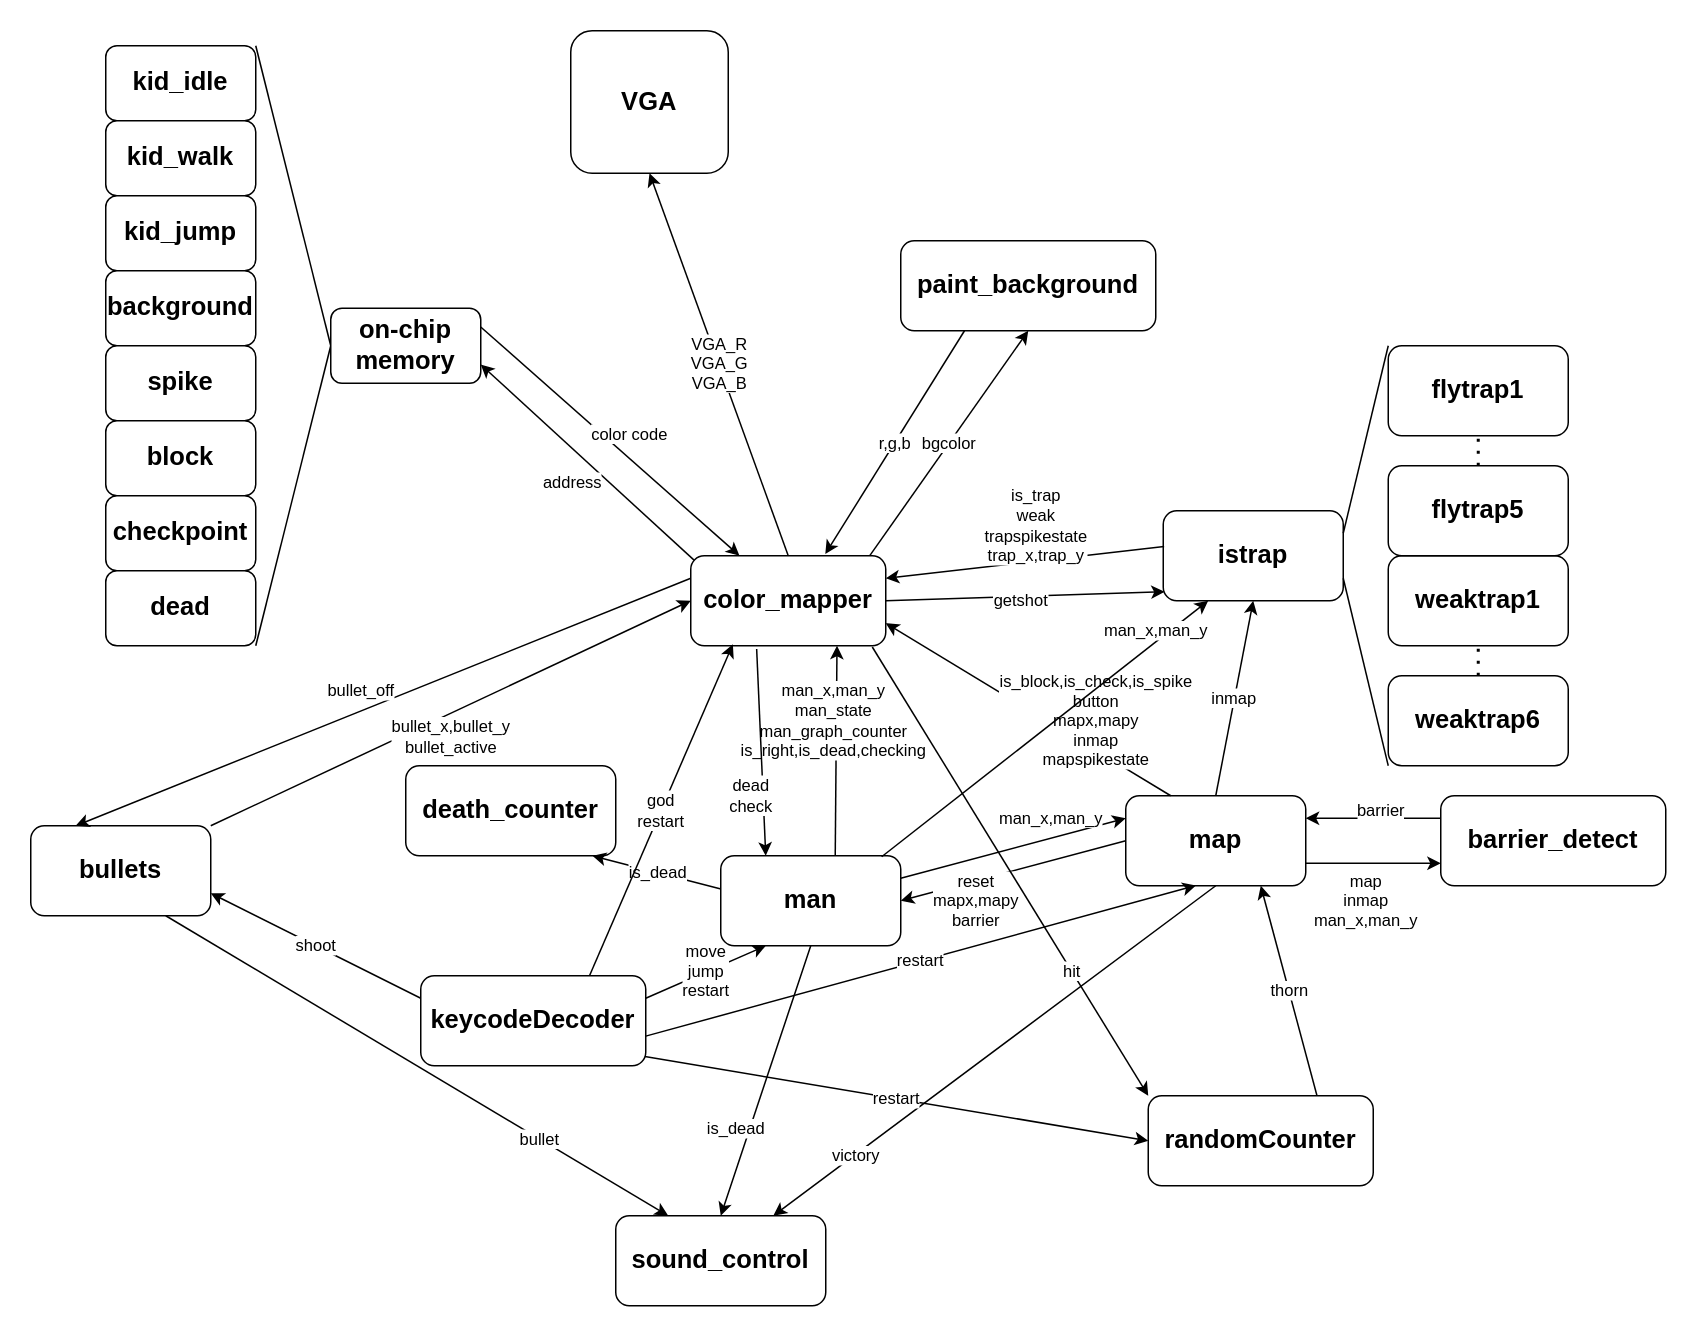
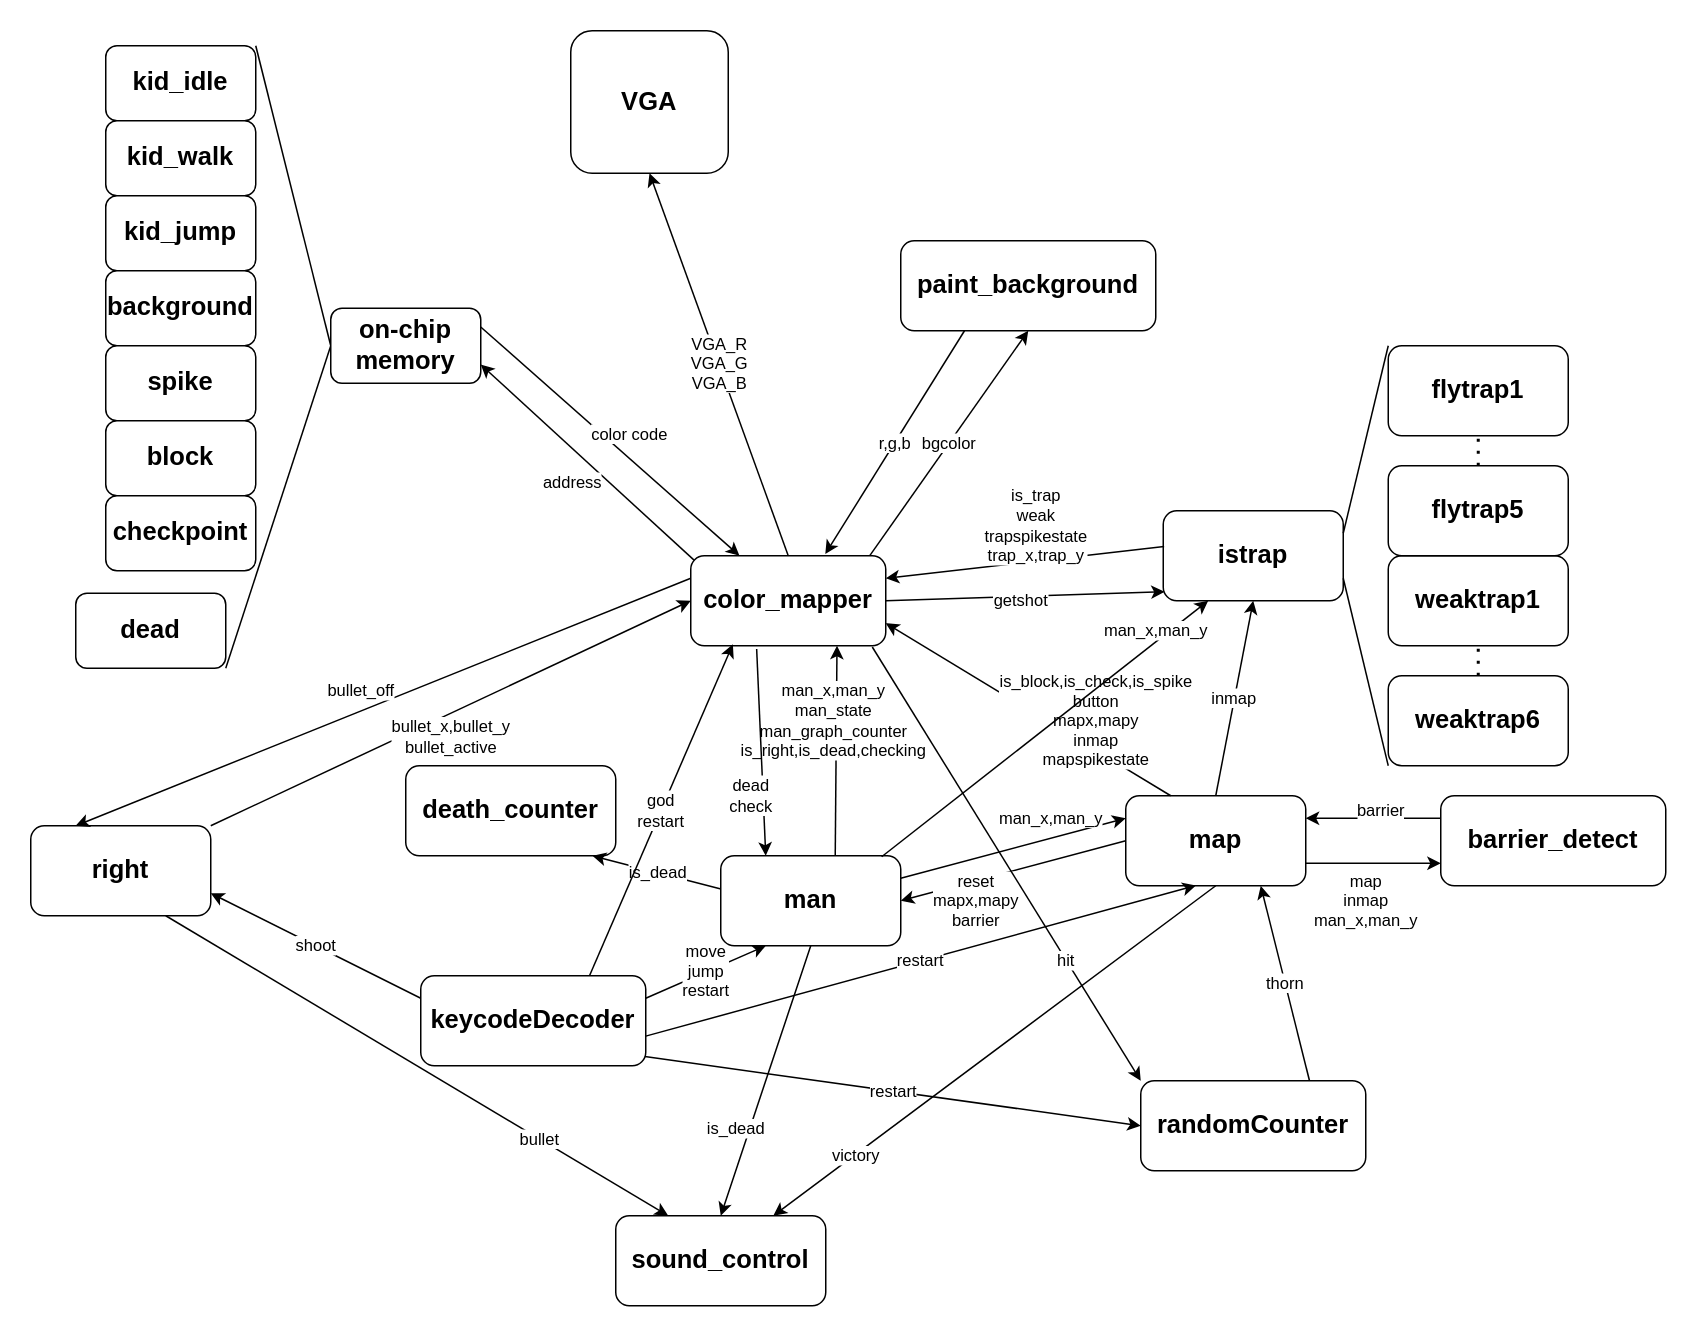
(181, 608) -> (151, 631)
(121, 871) -> (121, 871)
(1261, 1141) -> (1253, 1126)
